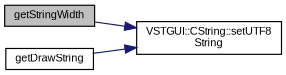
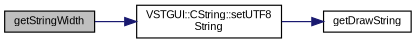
(109, 51) -> (297, 22)
